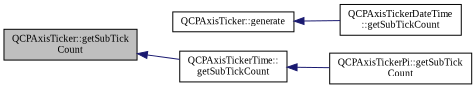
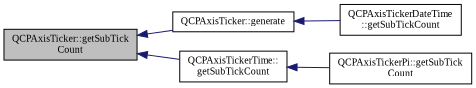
none -> (160, 32)
